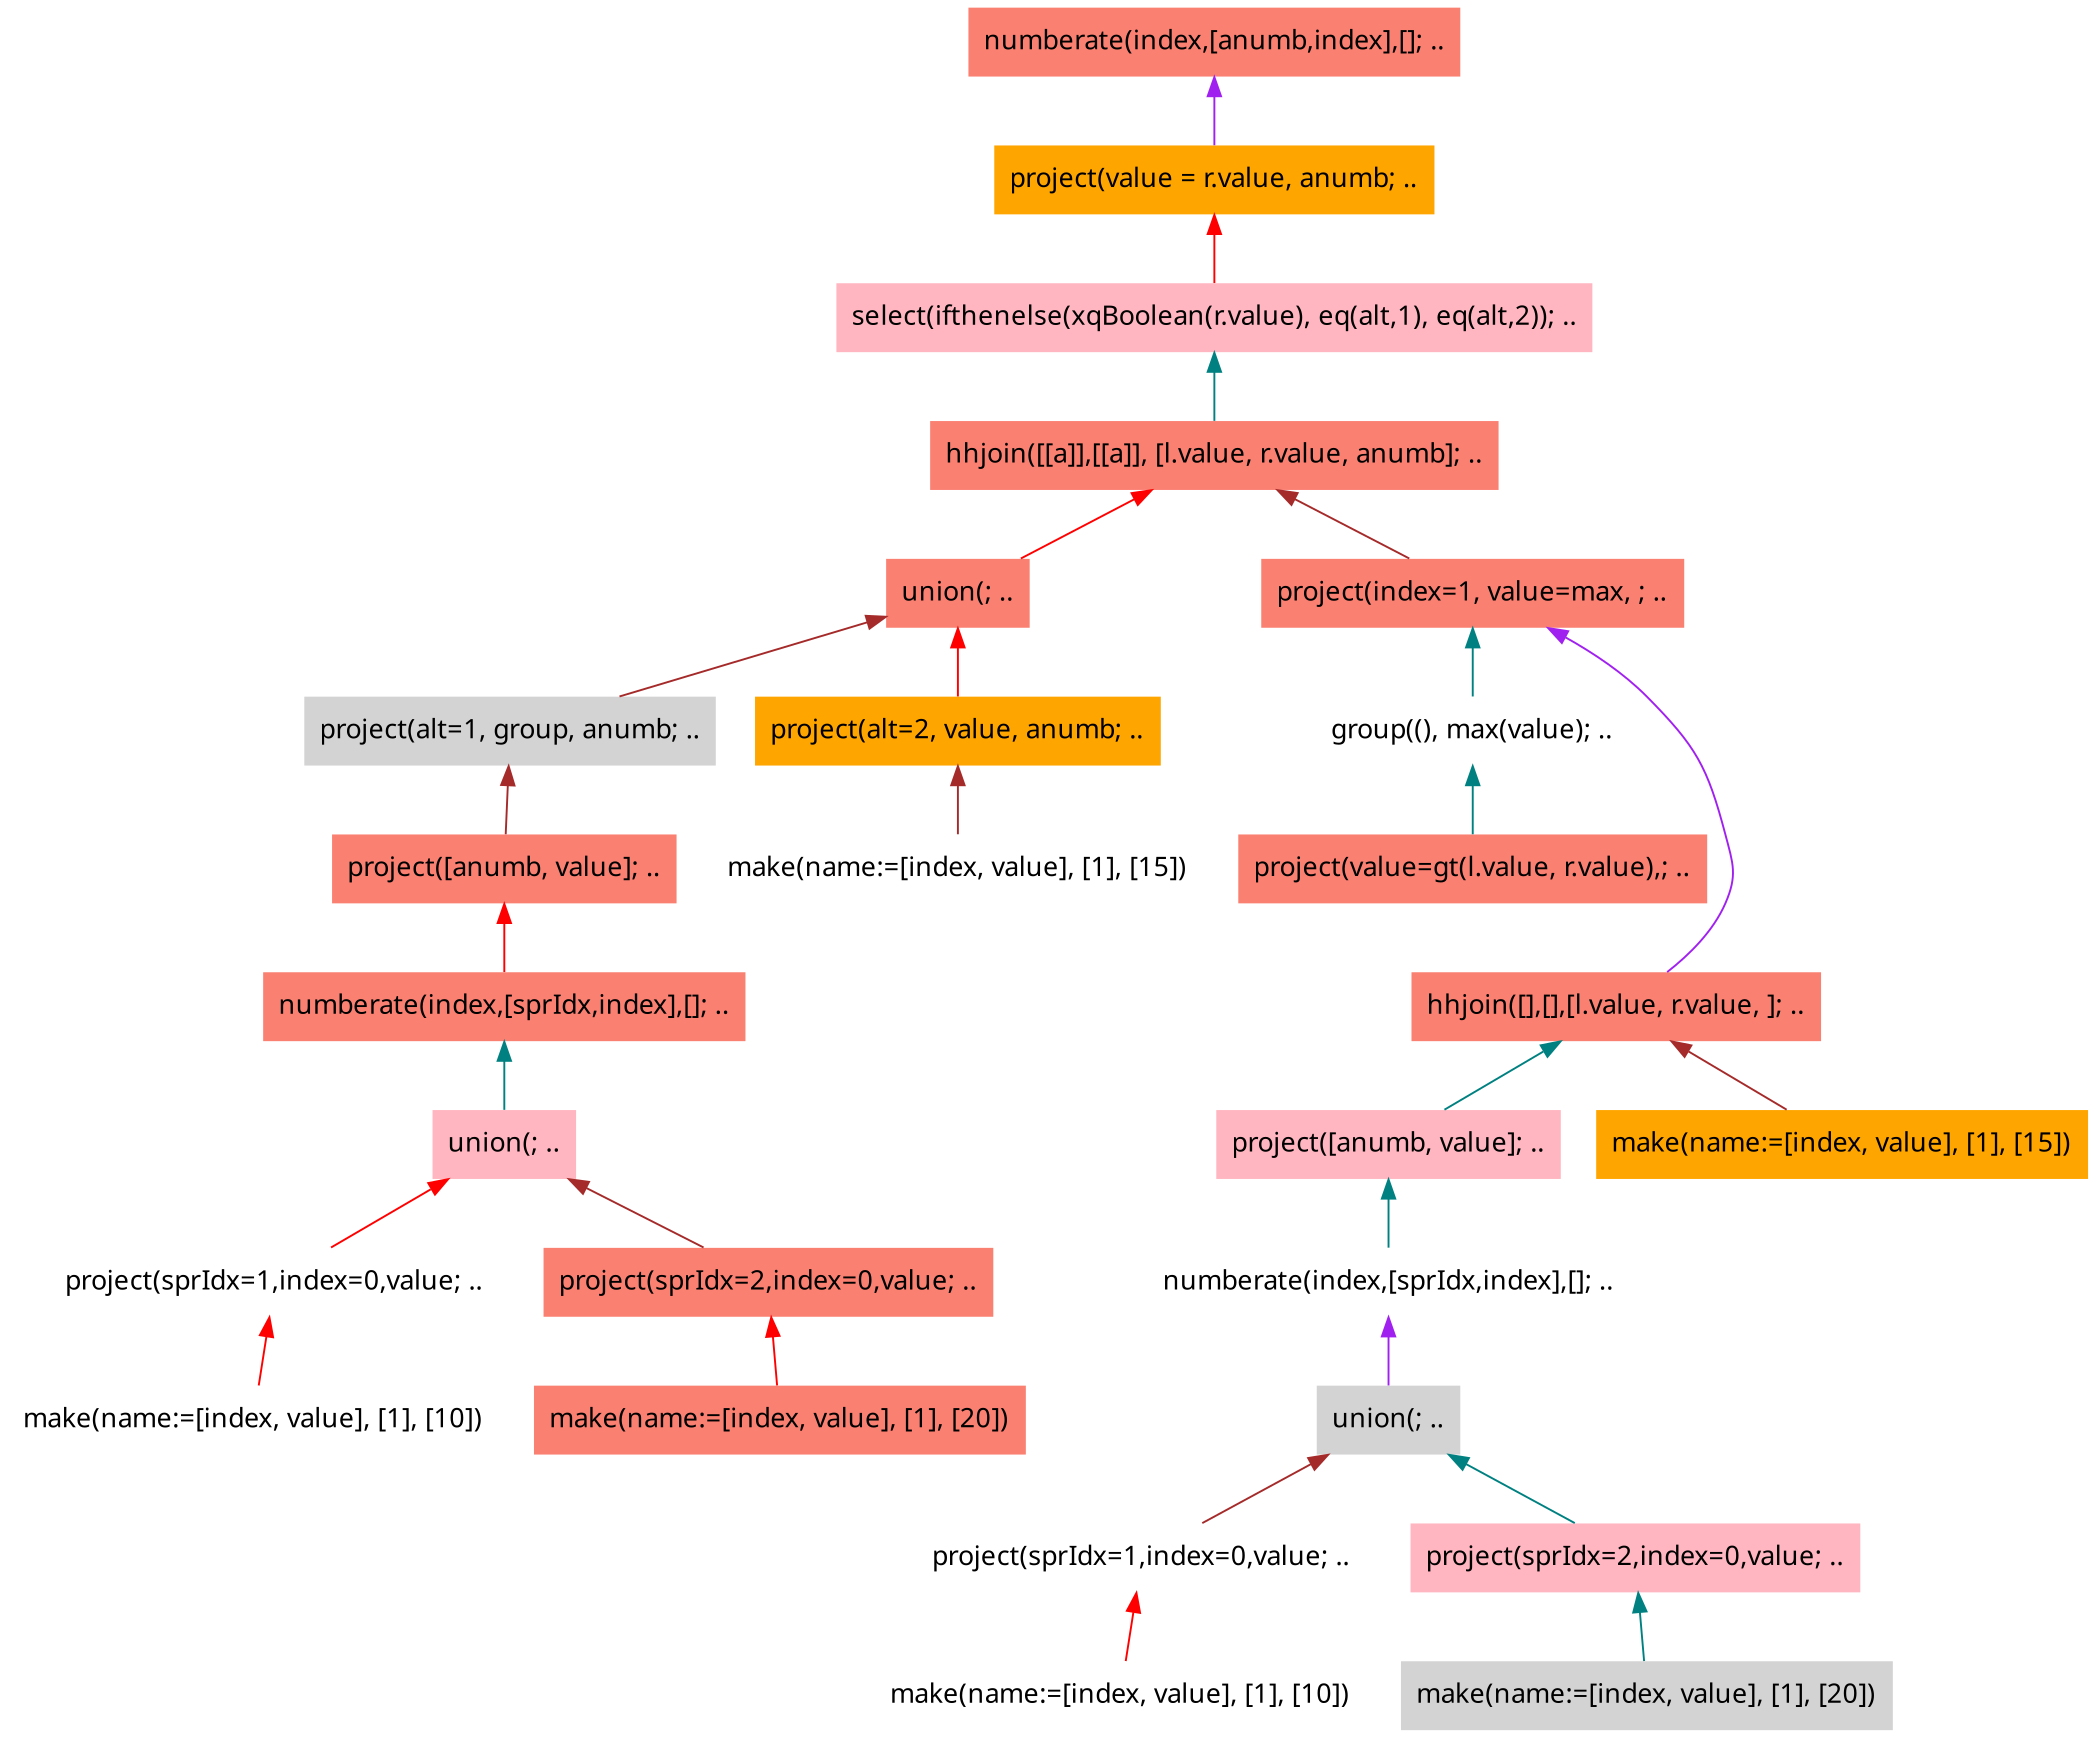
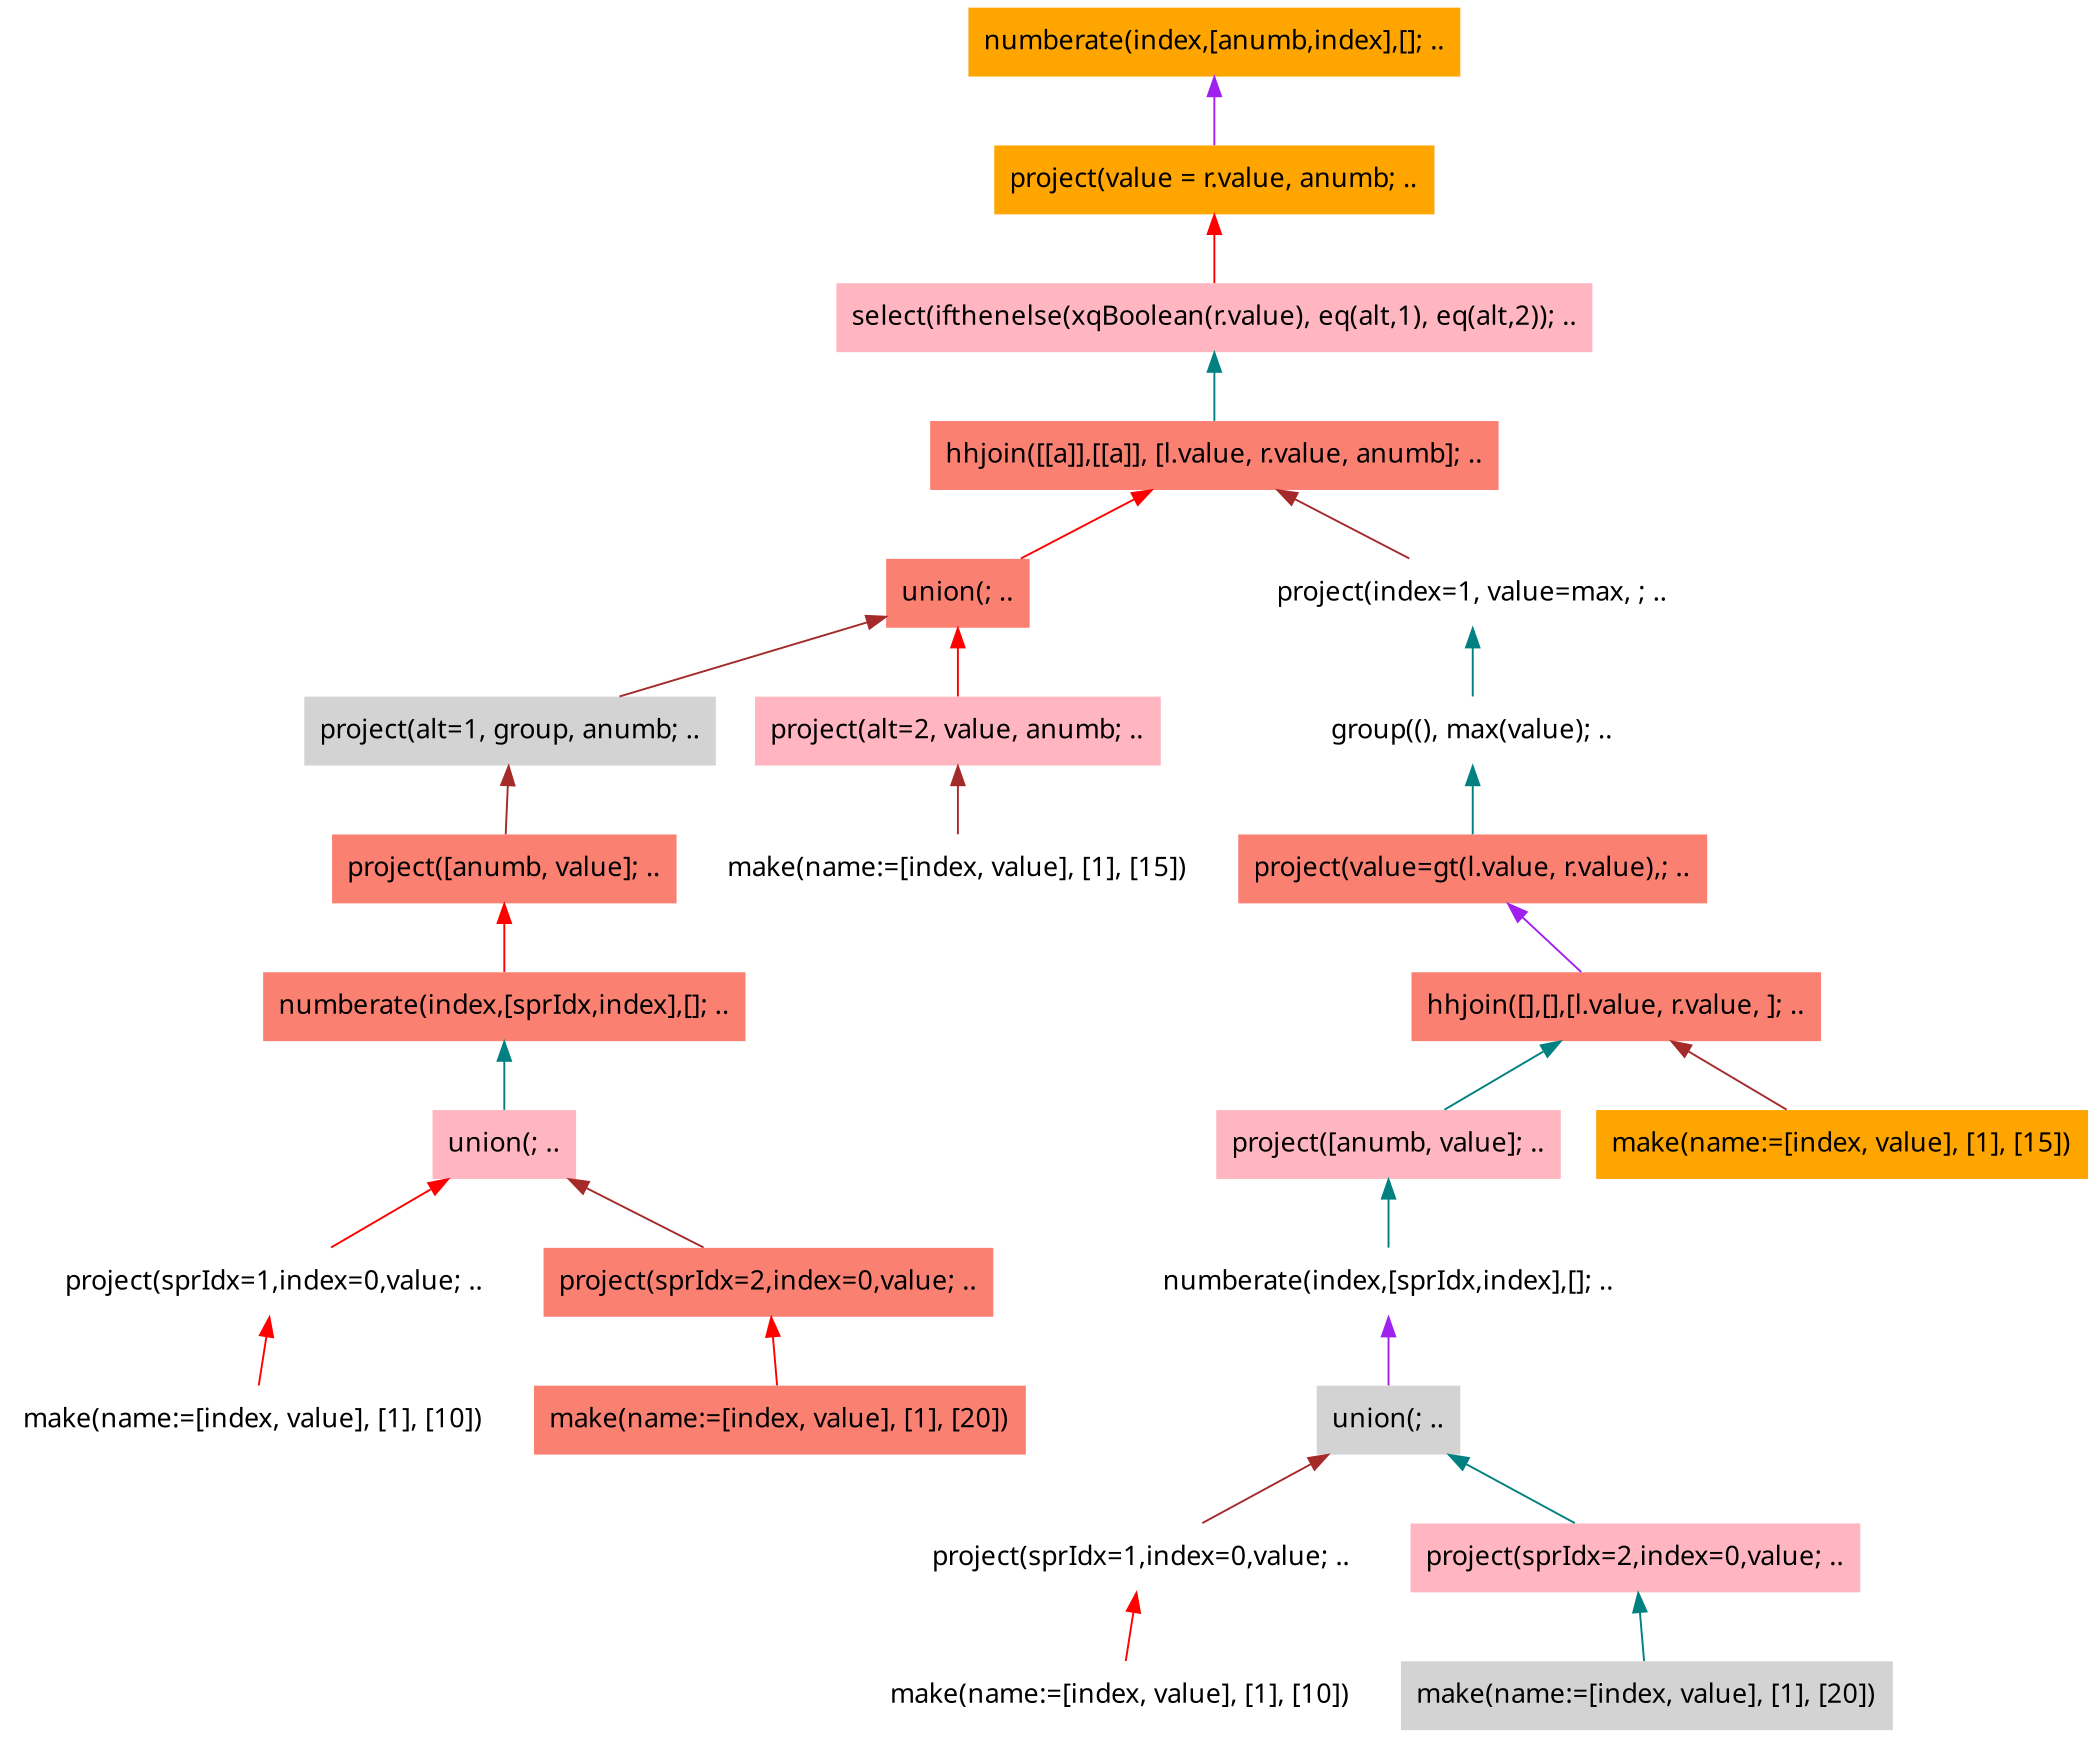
(1214, 42) -> (1214, 42)
(1473, 593) -> (1473, 593)
(958, 731) -> (958, 731)
(1711, 786) -> (1552, 945)
